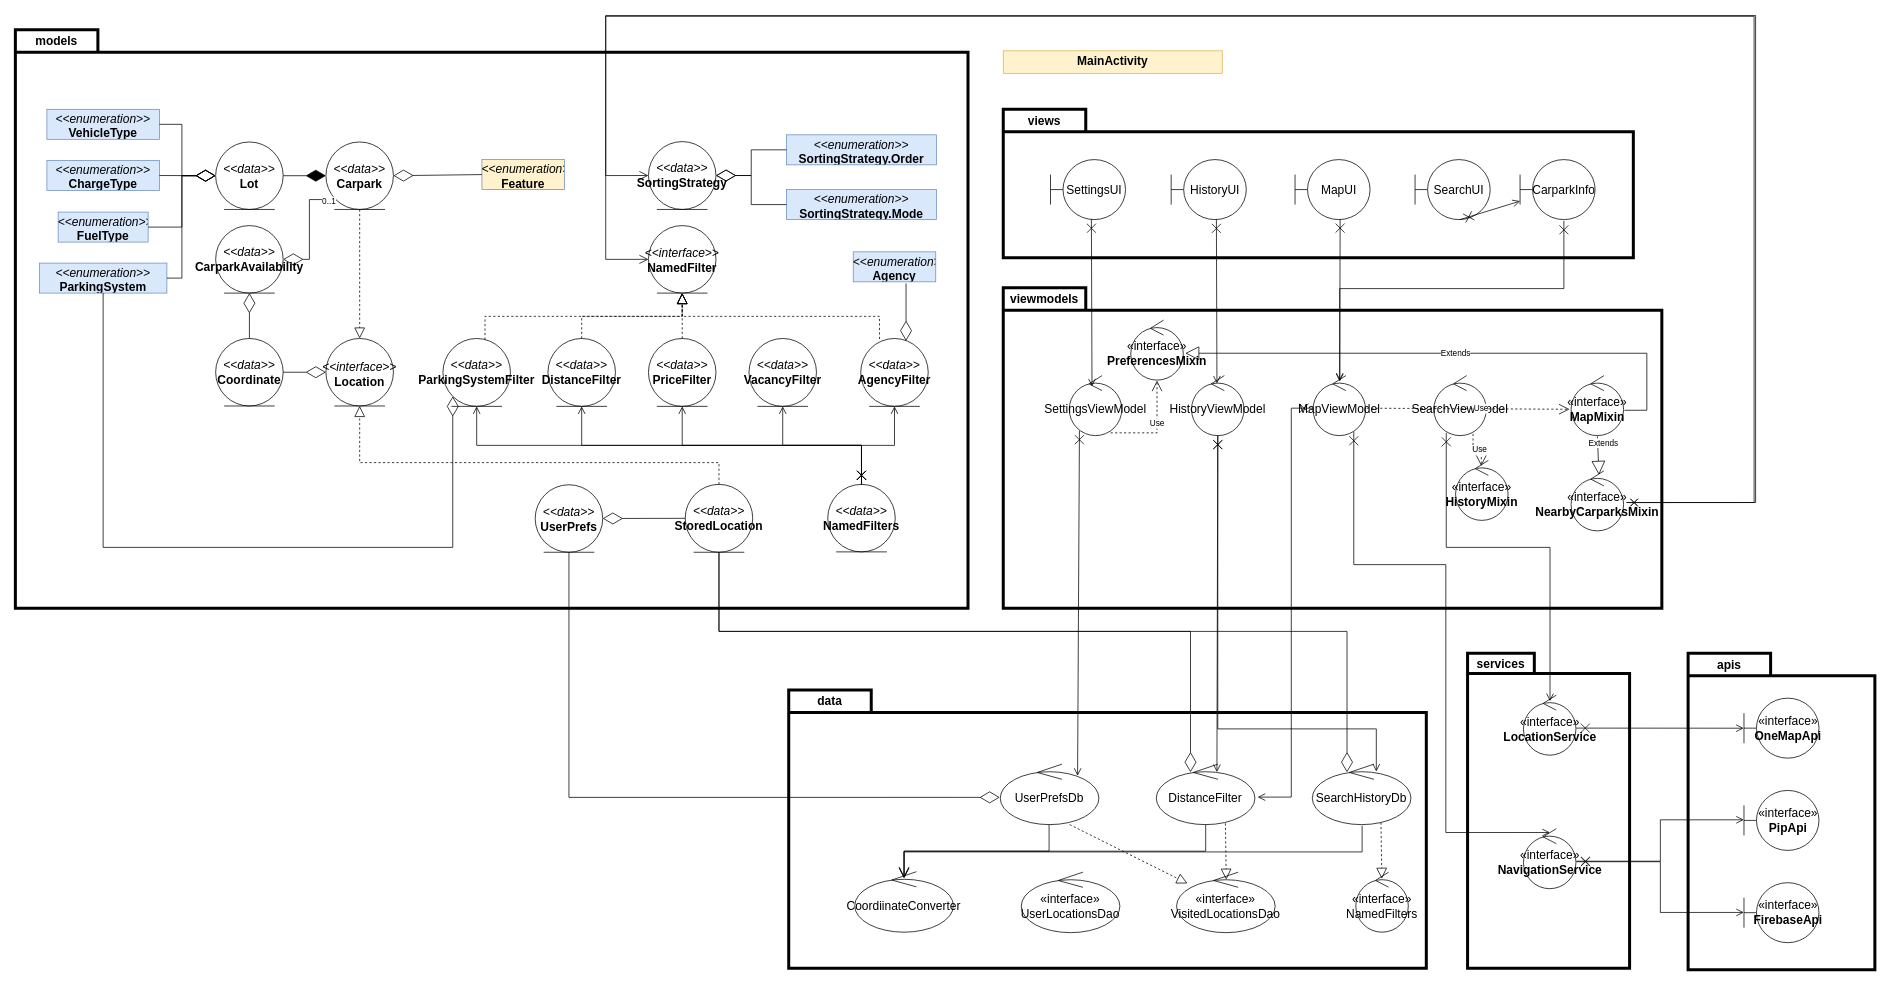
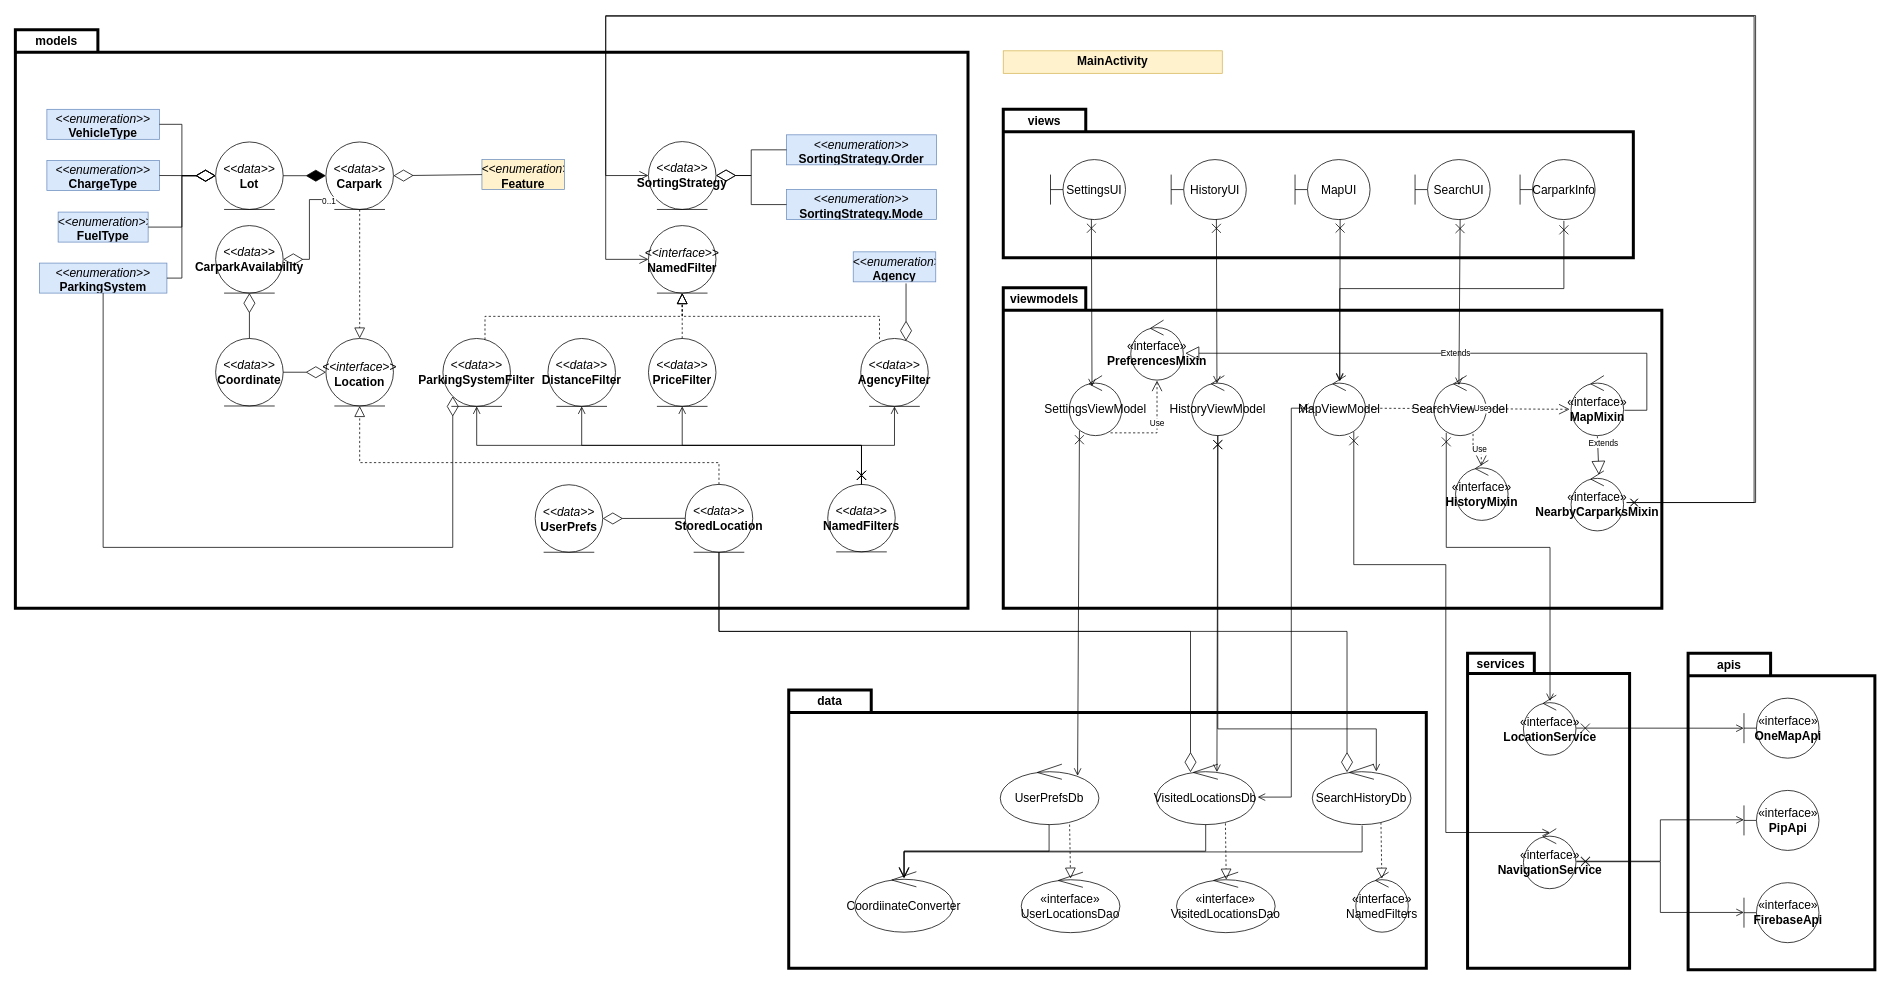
(1489, 211) -> (1459, 305)
(582, 328) -> none
(783, 372) -> none
(783, 426) -> none
(653, 797) -> none
(1205, 798) -> (1205, 798)
(1152, 865) -> (1070, 845)
